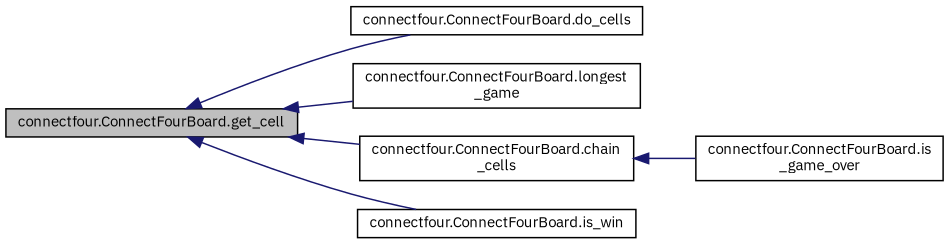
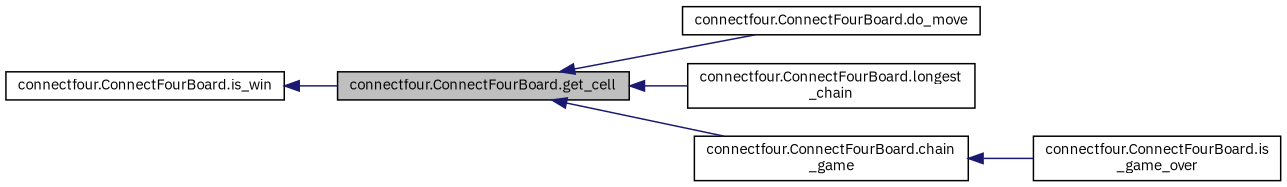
(497, 21) -> (831, 21)
(497, 86) -> (831, 86)
(497, 158) -> (831, 158)
(308, 181) -> (318, 86)
